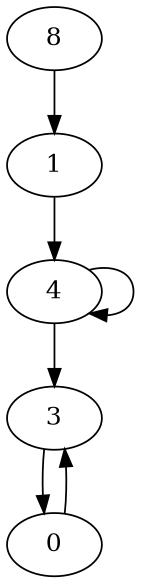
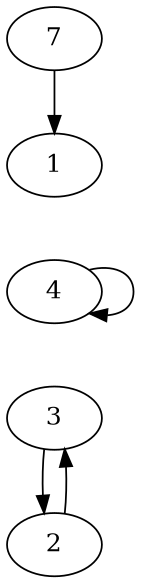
(54, 39) -> (54, 39)
(54, 220) -> none
(54, 346) -> none
(54, 545) -> (54, 545)
